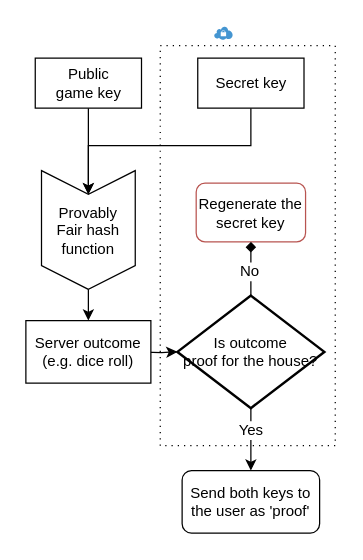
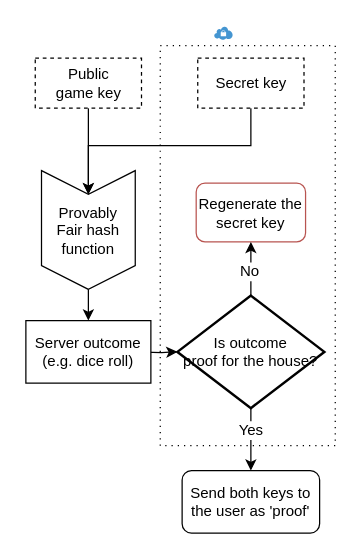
(88, 83) -> (88, 83)
(251, 83) -> (251, 83)
(251, 253) -> (251, 252)
